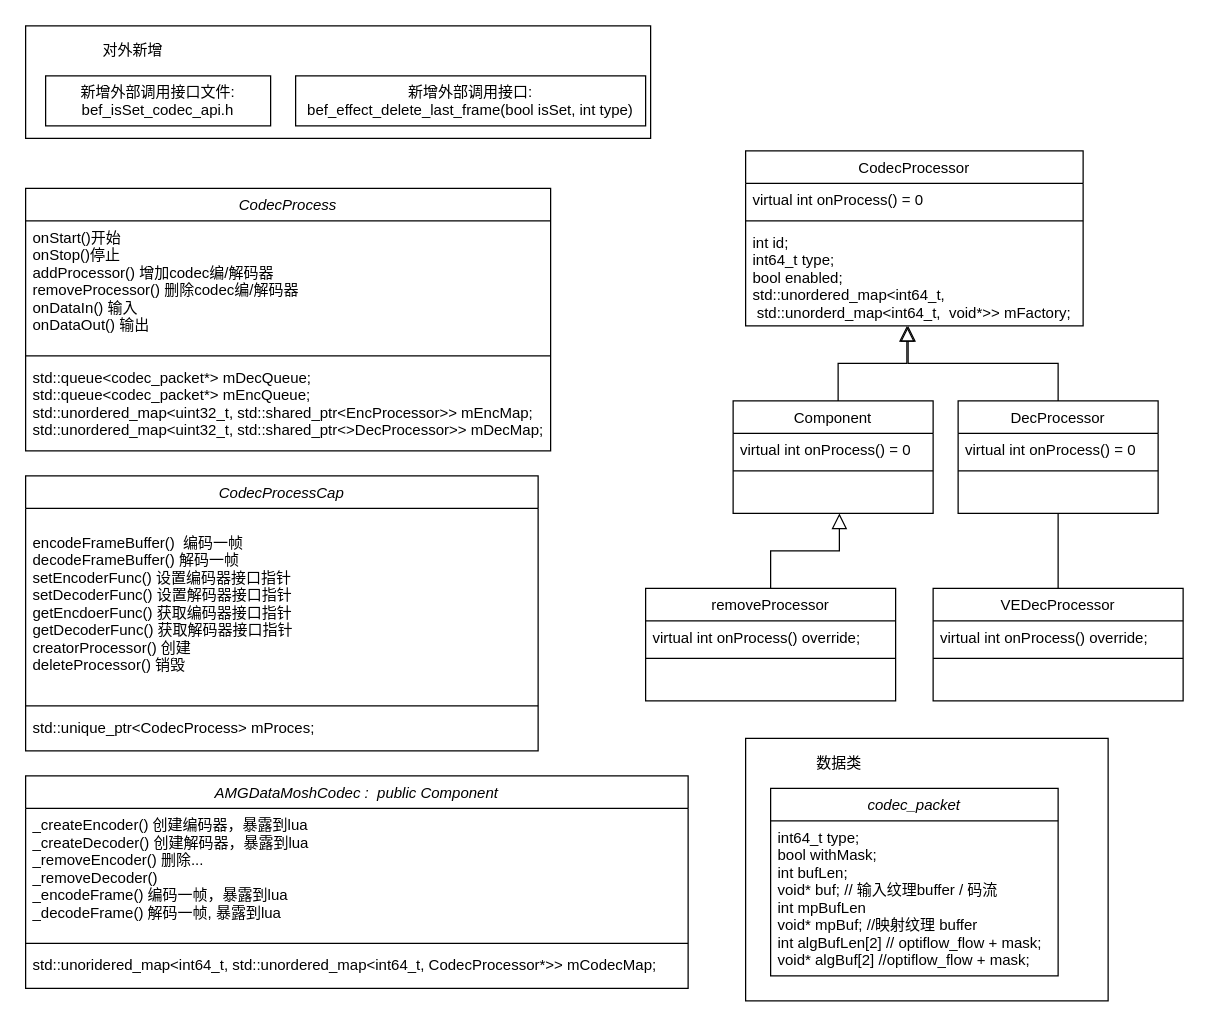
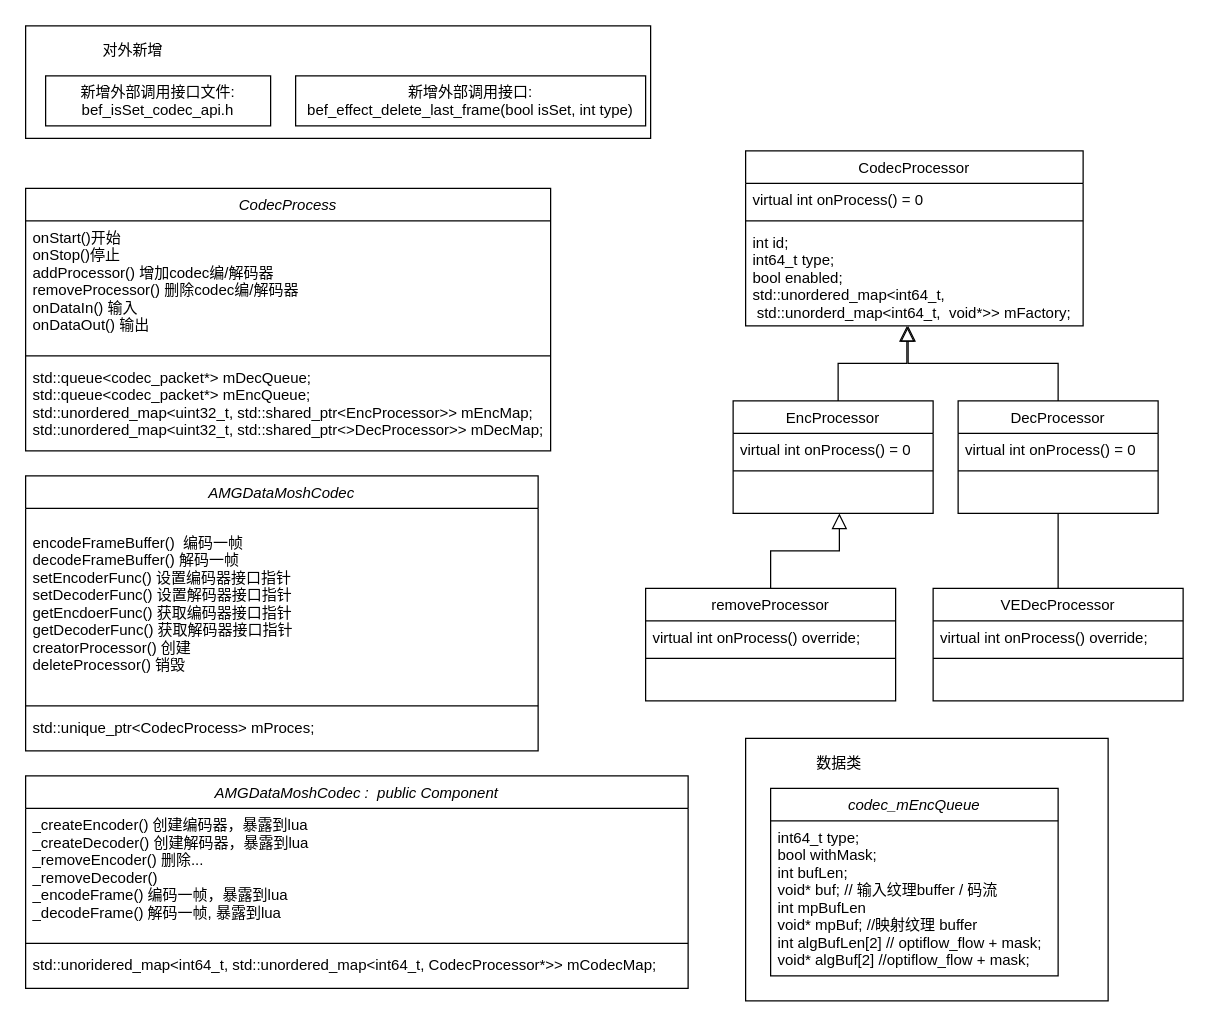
(833, 418) -> (833, 418)
(281, 493) -> (281, 493)
(914, 805) -> (914, 805)
